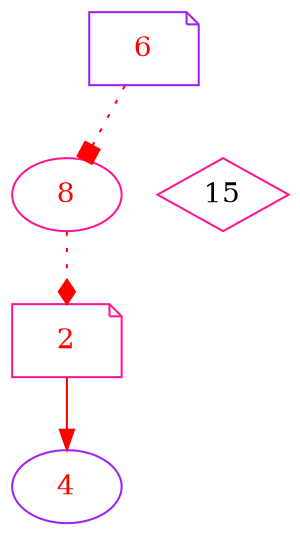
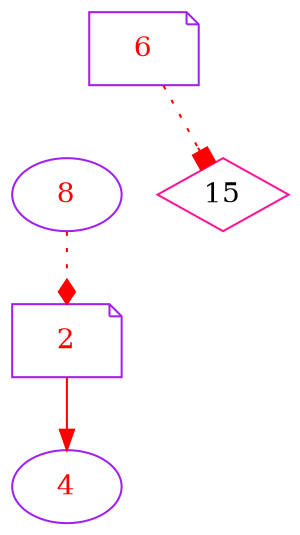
(110, 114) -> (181, 117)
(67, 195) -> (67, 195)
(67, 341) -> (67, 341)
